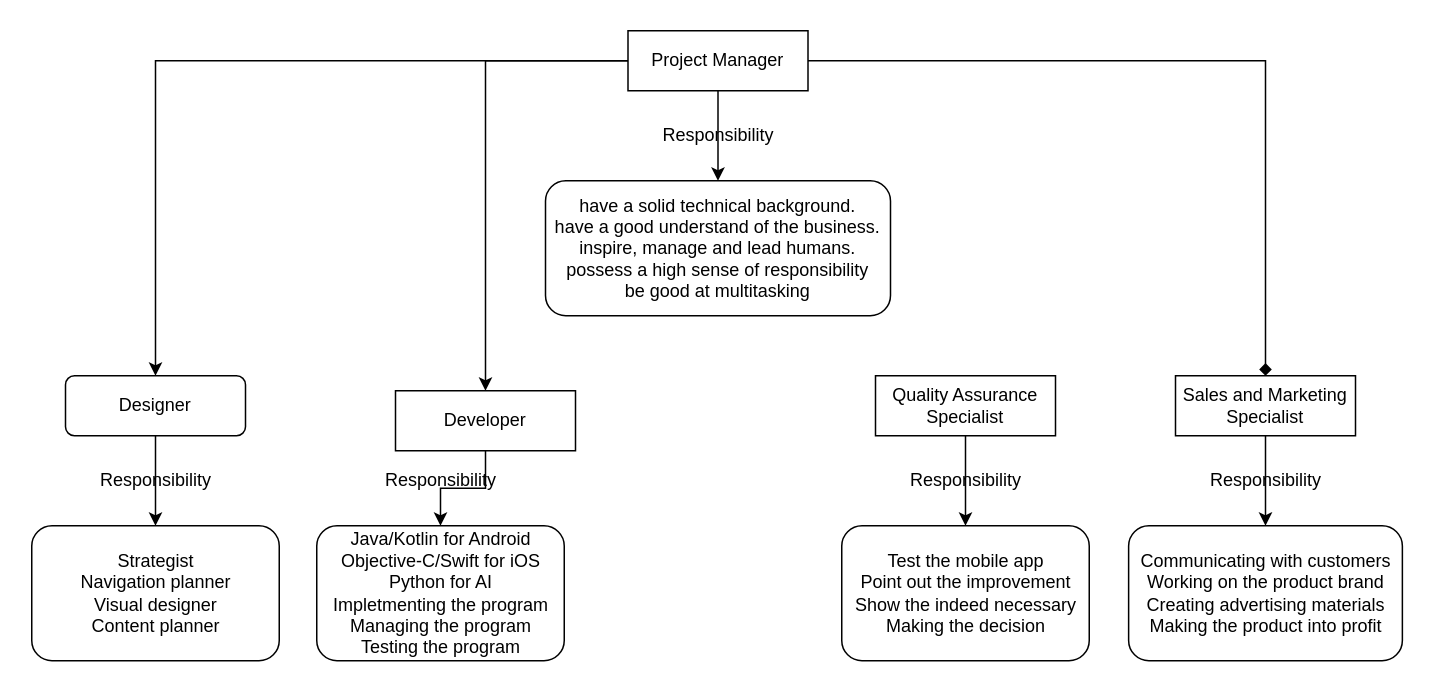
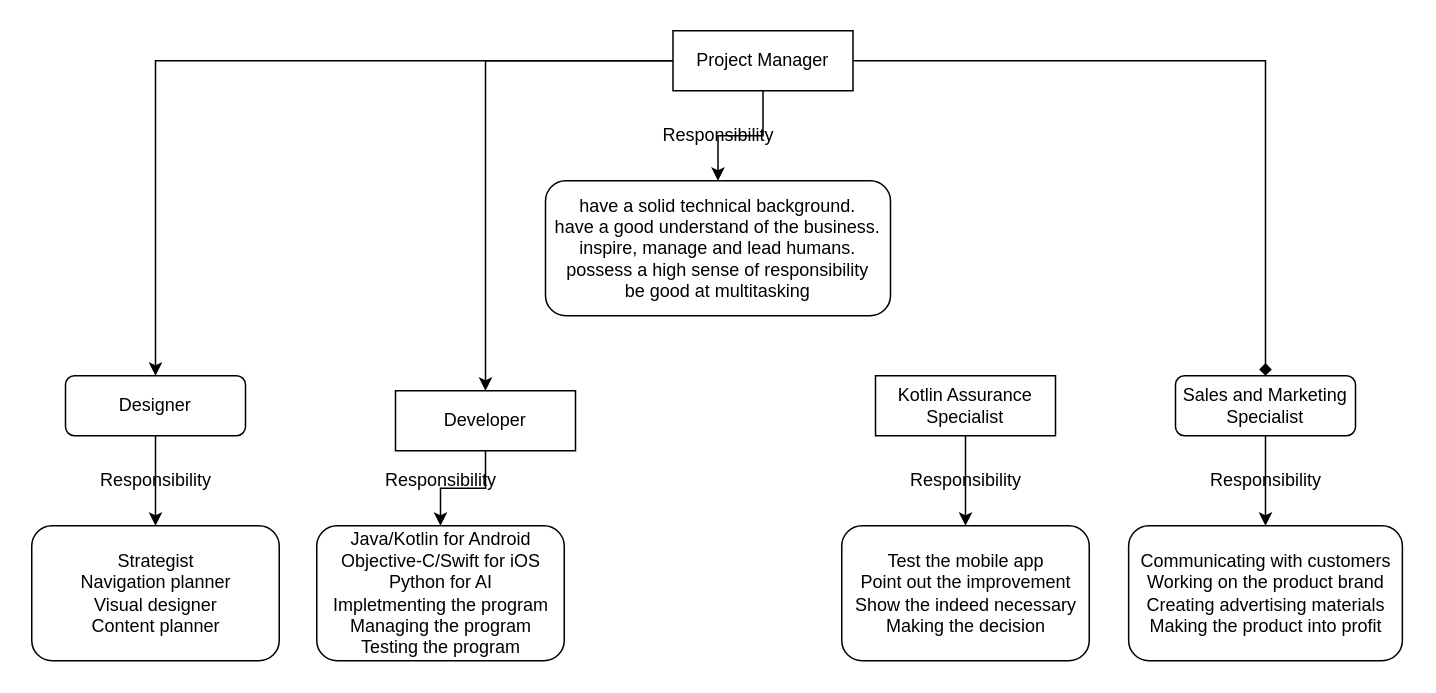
(718, 61) -> (763, 61)
(965, 406) -> (965, 406)
(1265, 406) -> (1265, 406)
